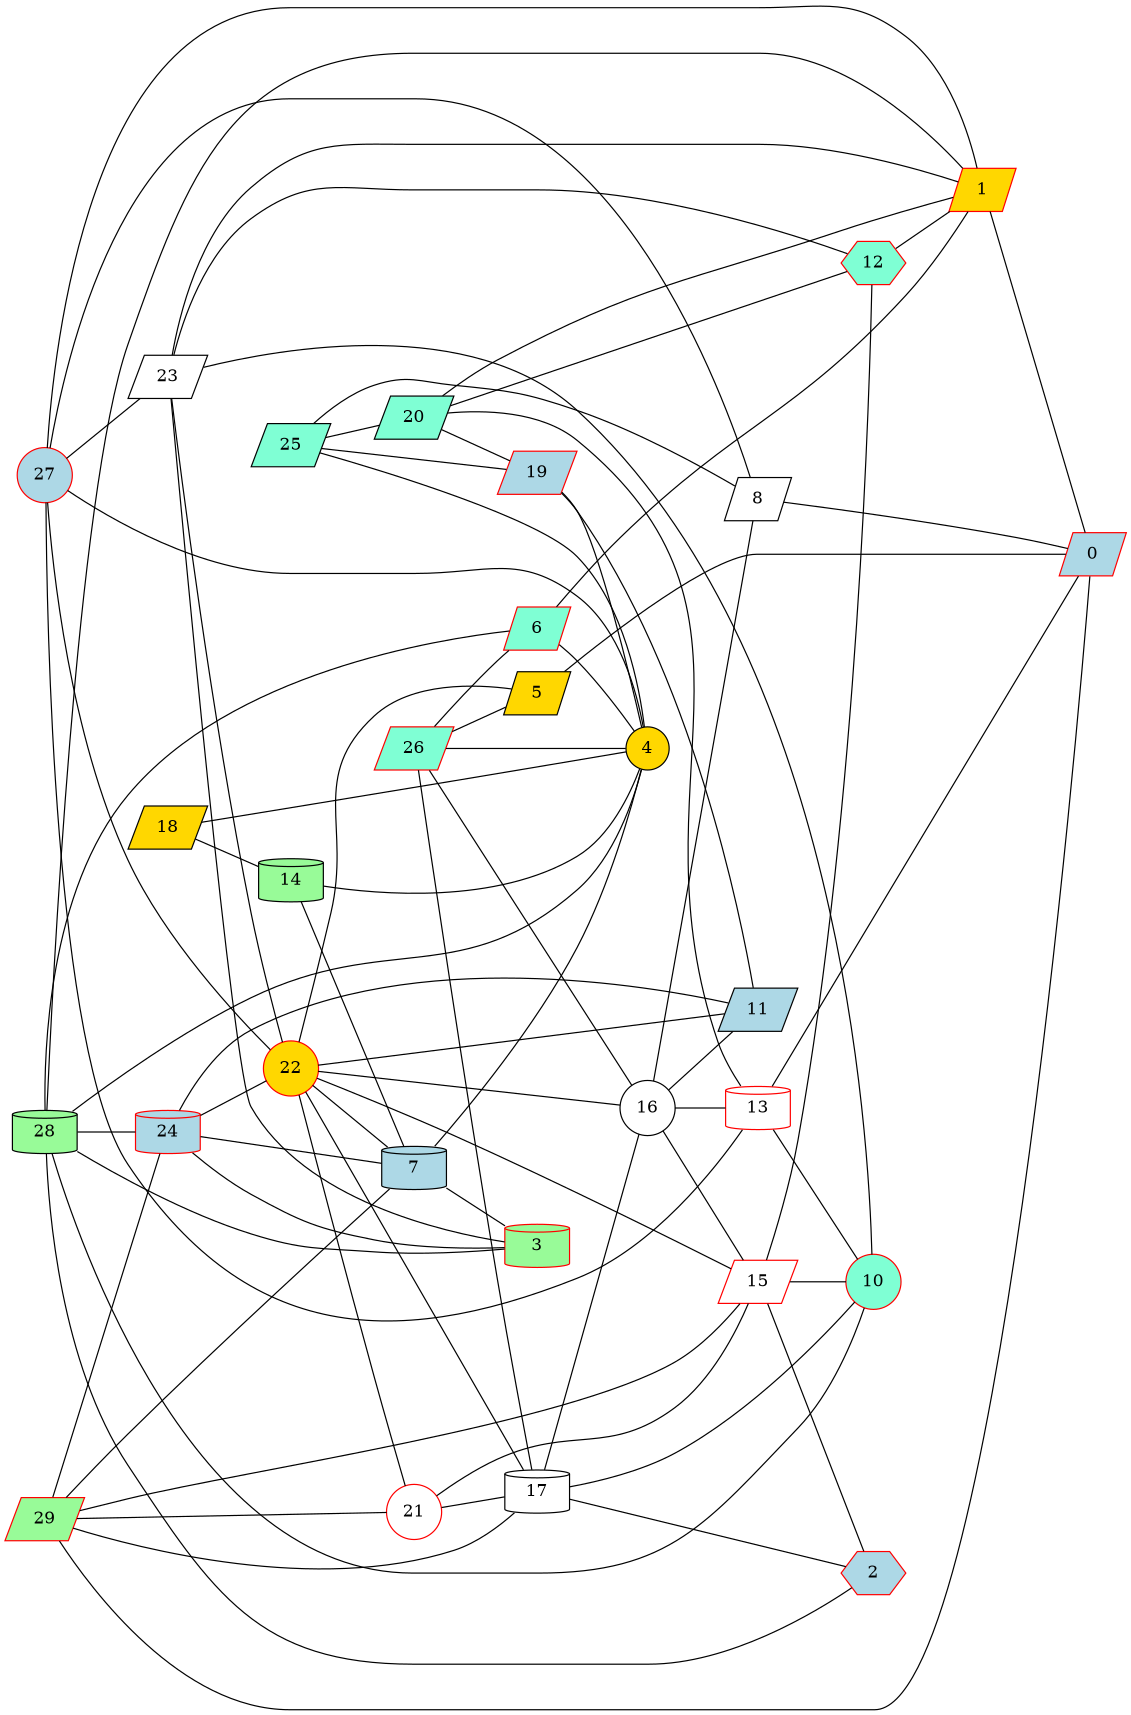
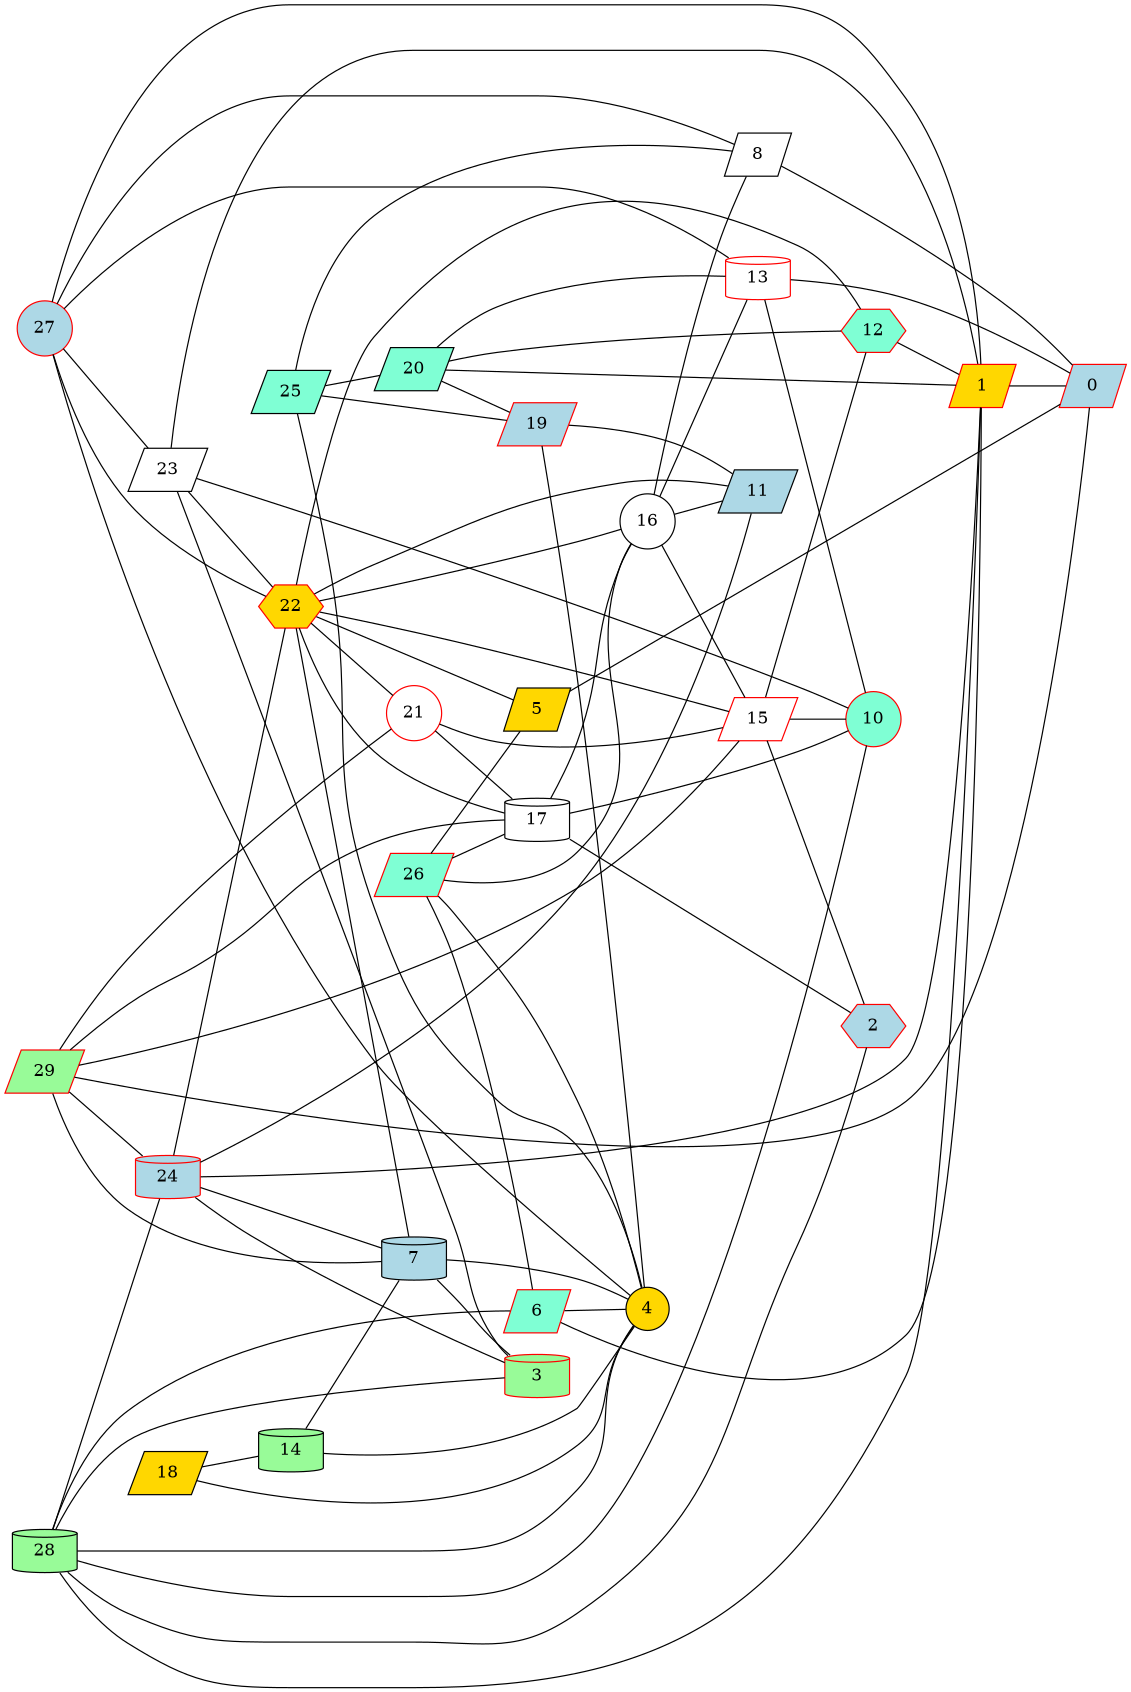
(470, 190) -> (489, 239)
(291, 1068) -> (291, 606)
none -> (878, 1076)
